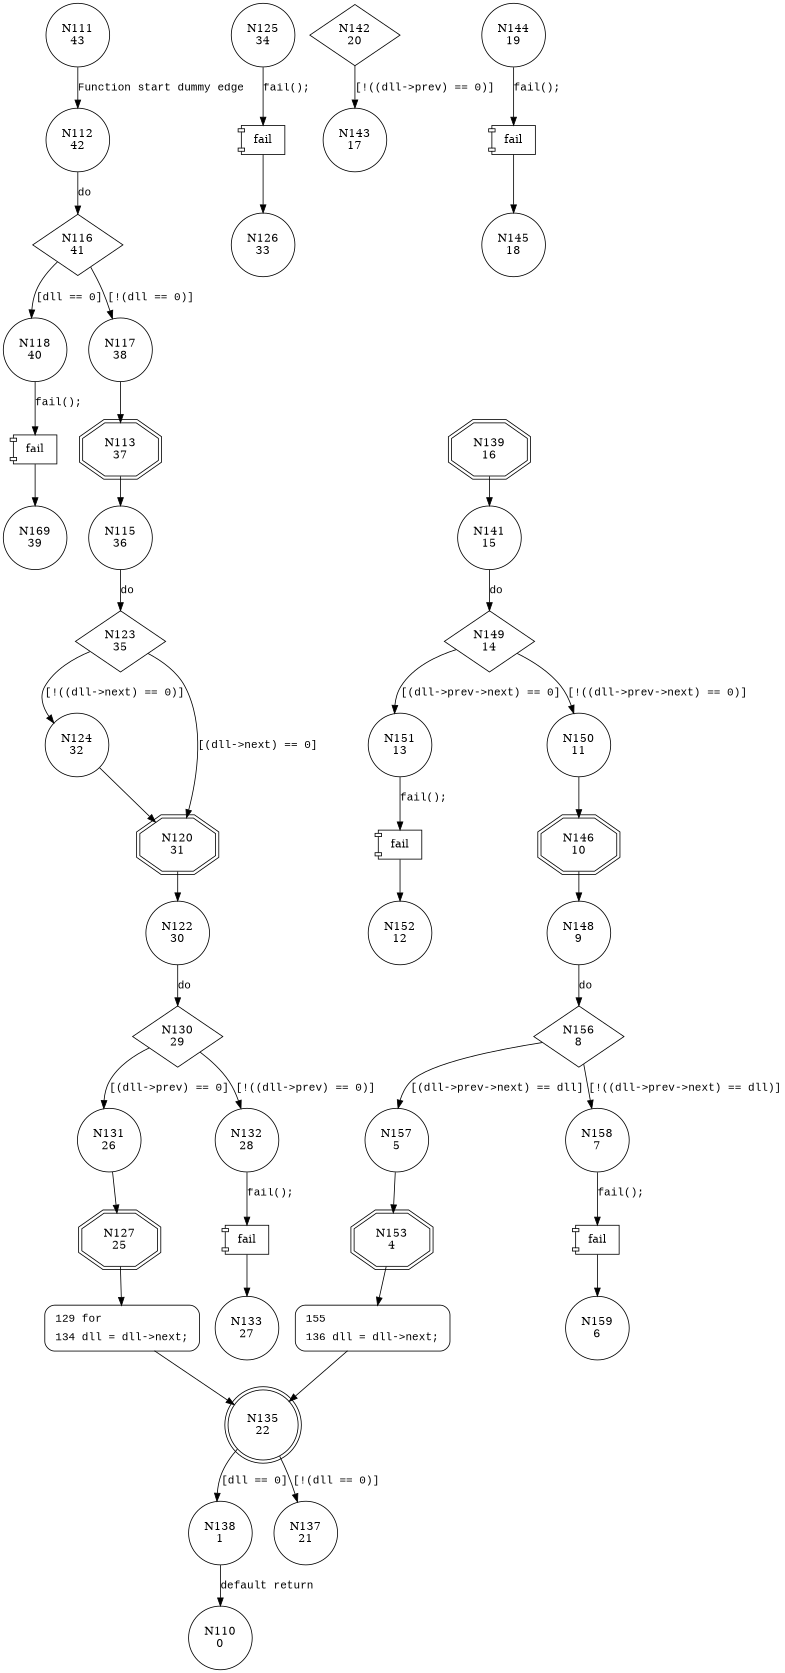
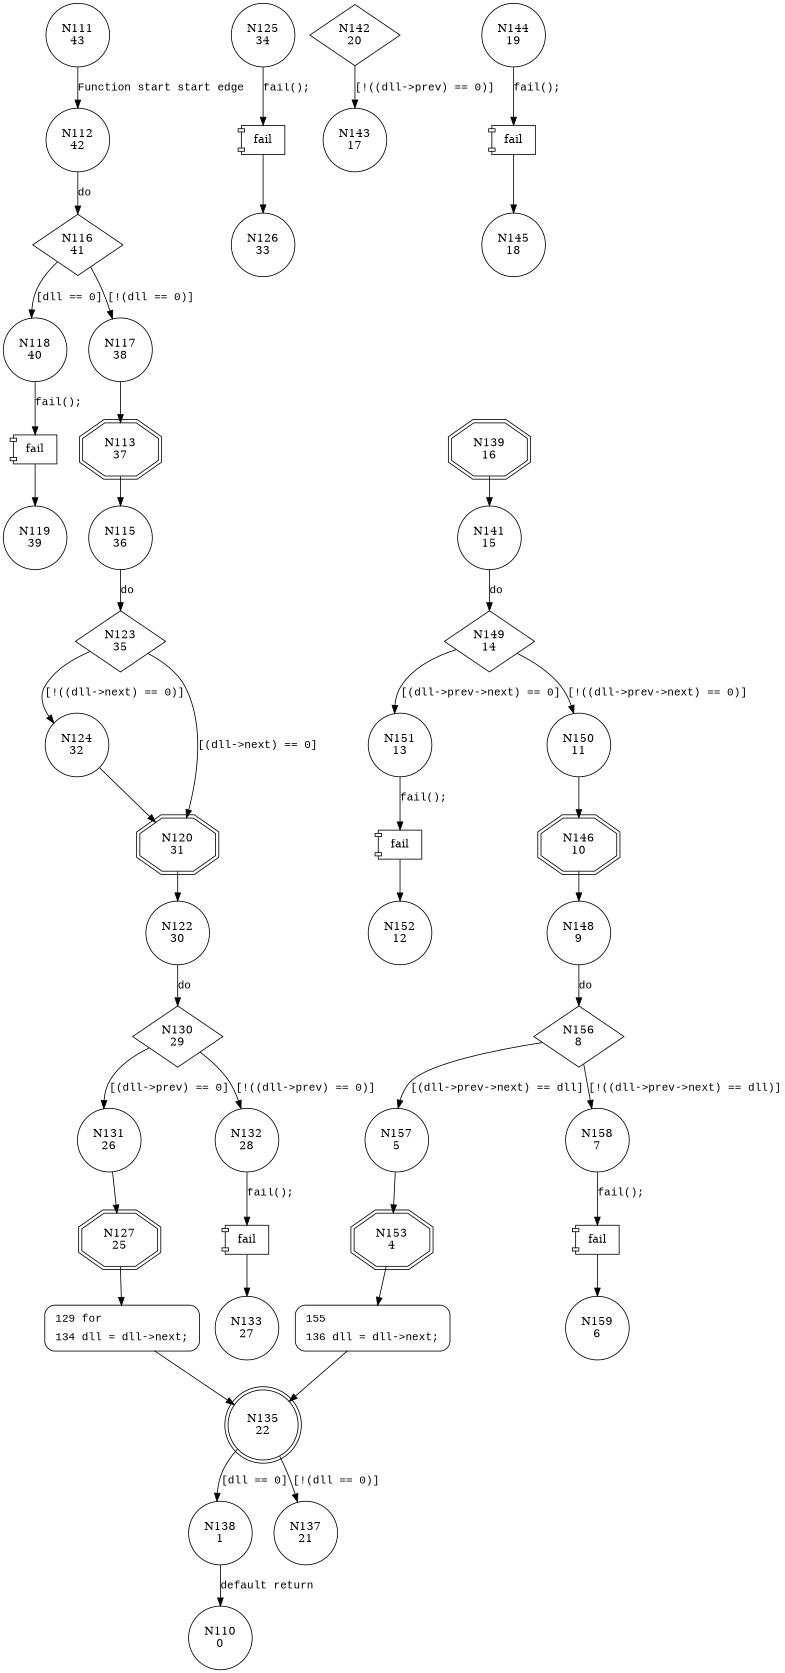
(161, 88) -> (161, 88)
(35, 538) -> (35, 538)
